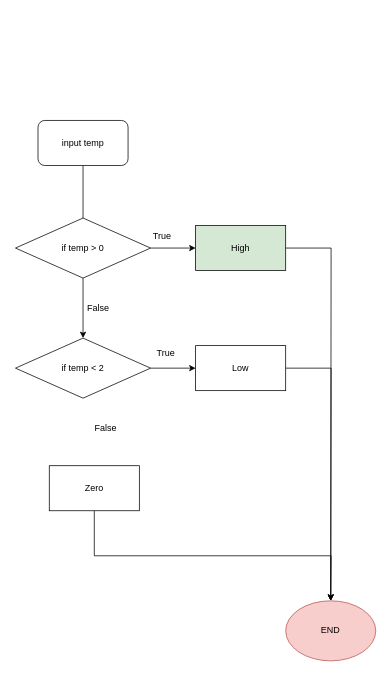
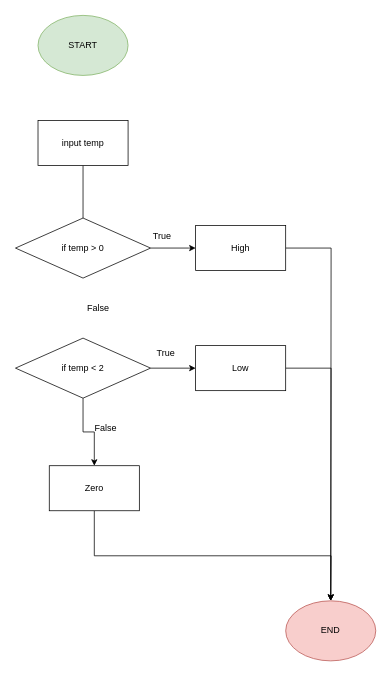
none -> (83, 45)
(83, 143) -> (83, 143)
(240, 248) -> (240, 248)
(83, 331) -> none
none -> (94, 439)
